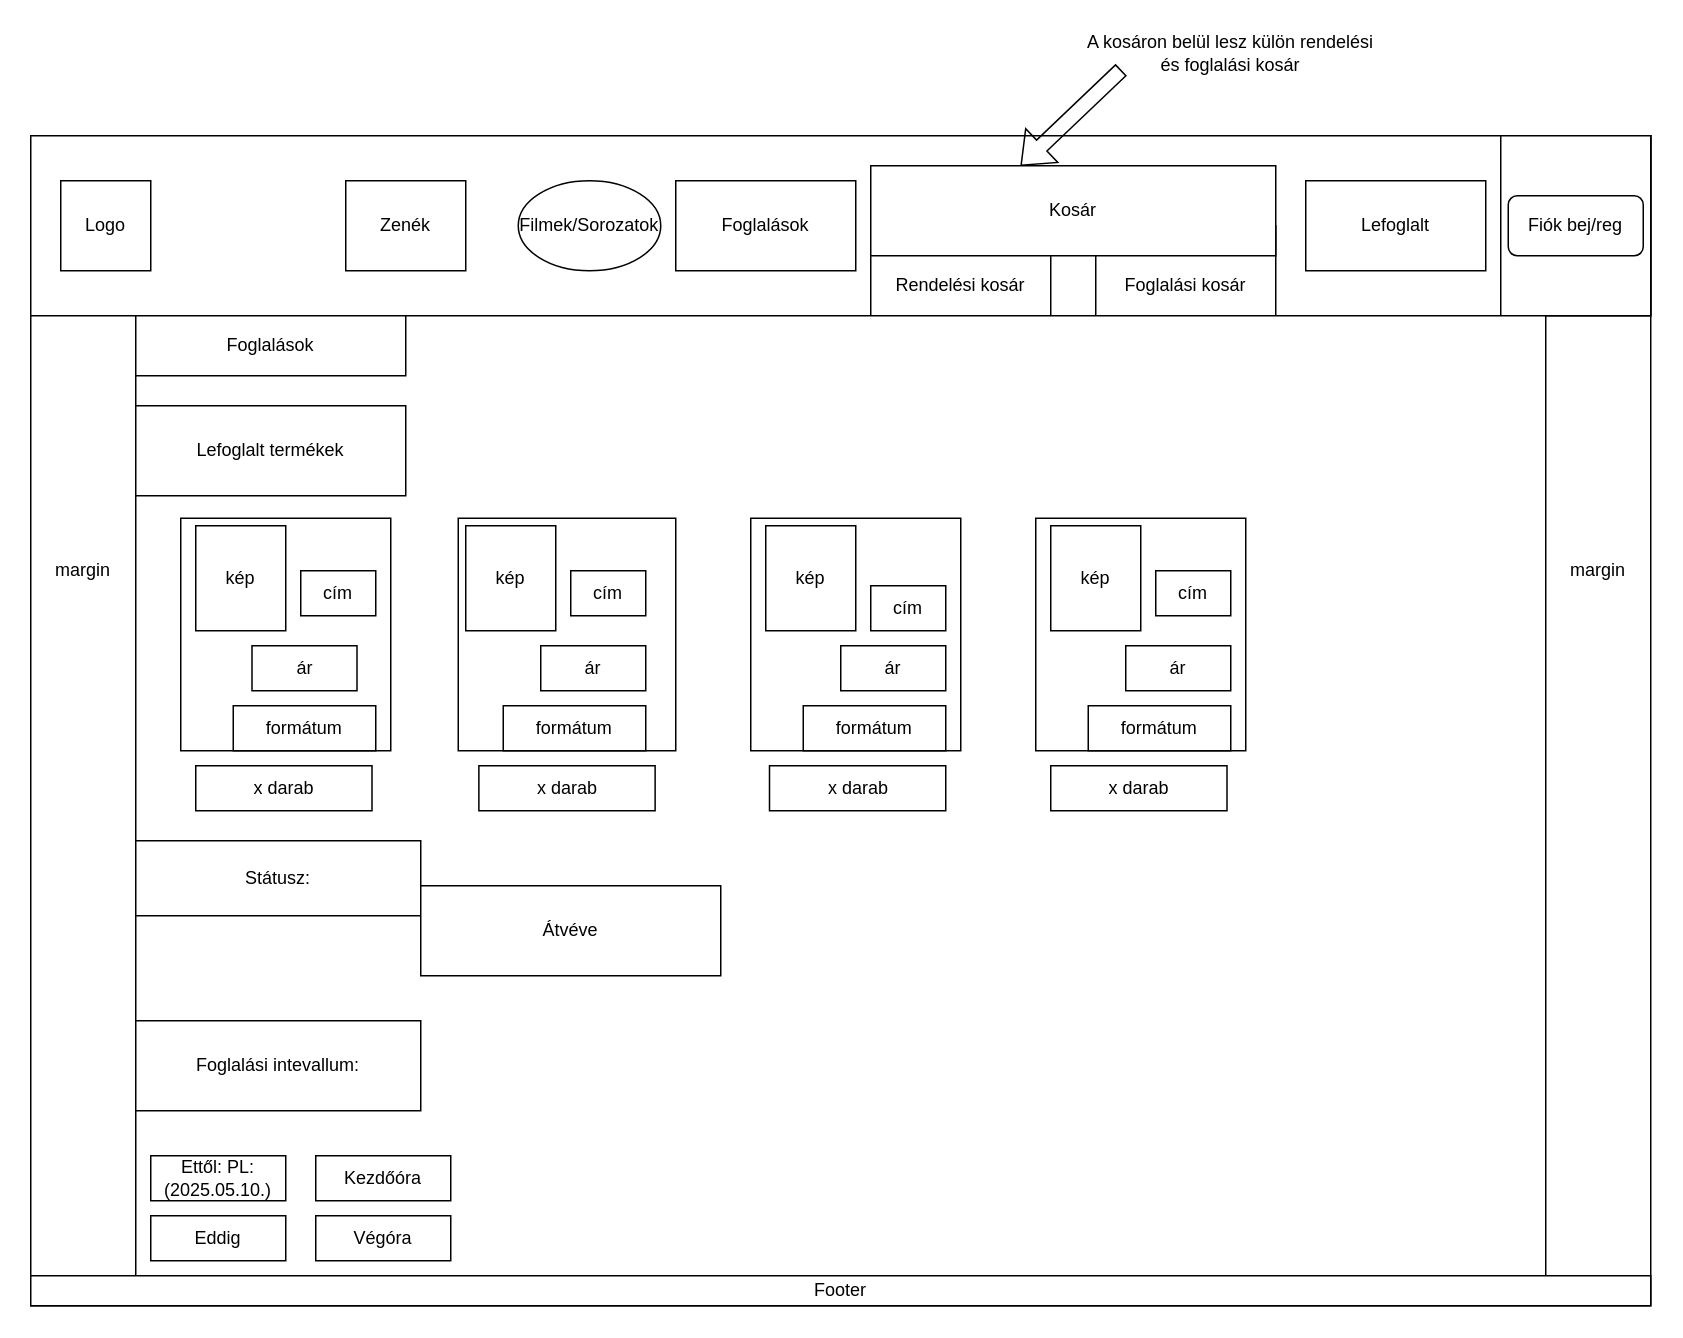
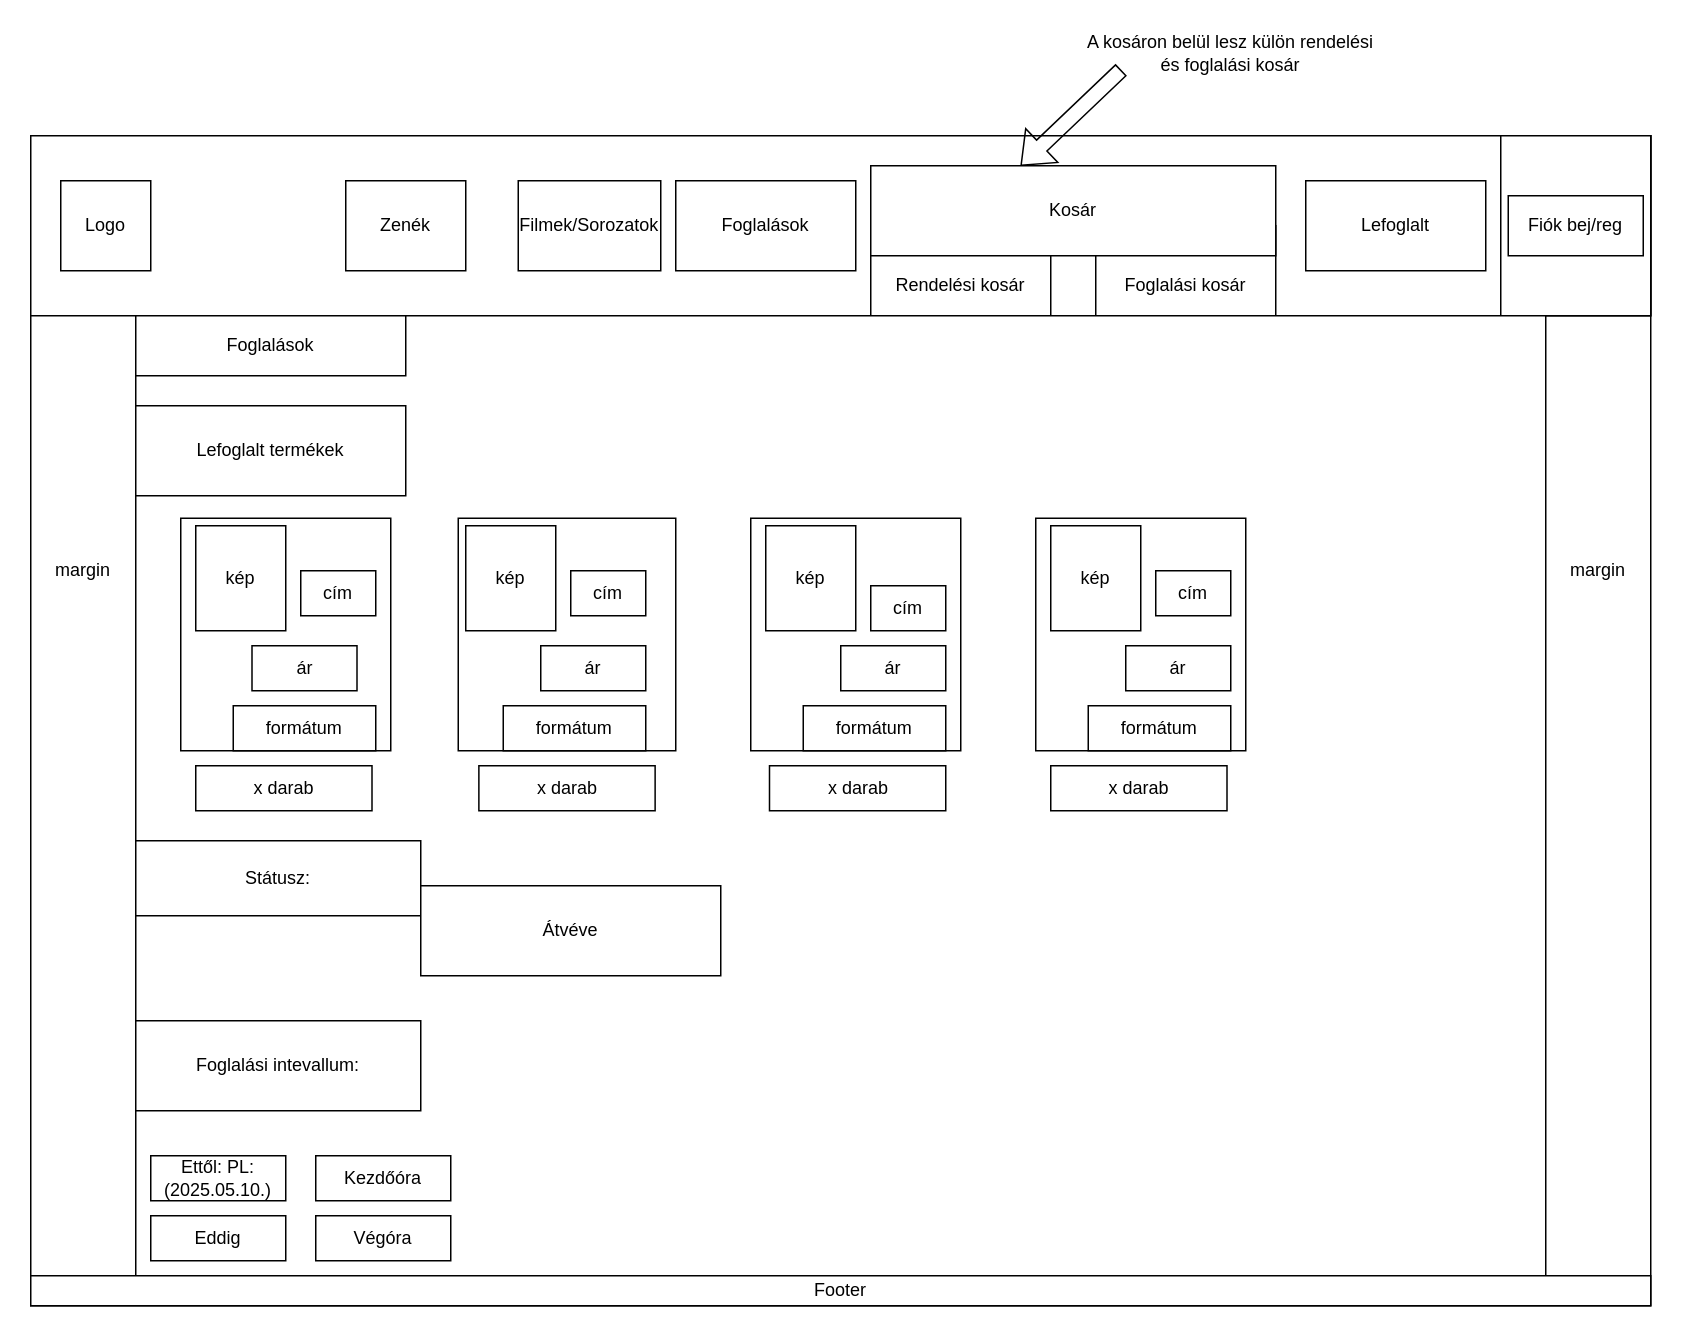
(590, 226) -> (590, 226)
(1576, 226) -> (1576, 226)
